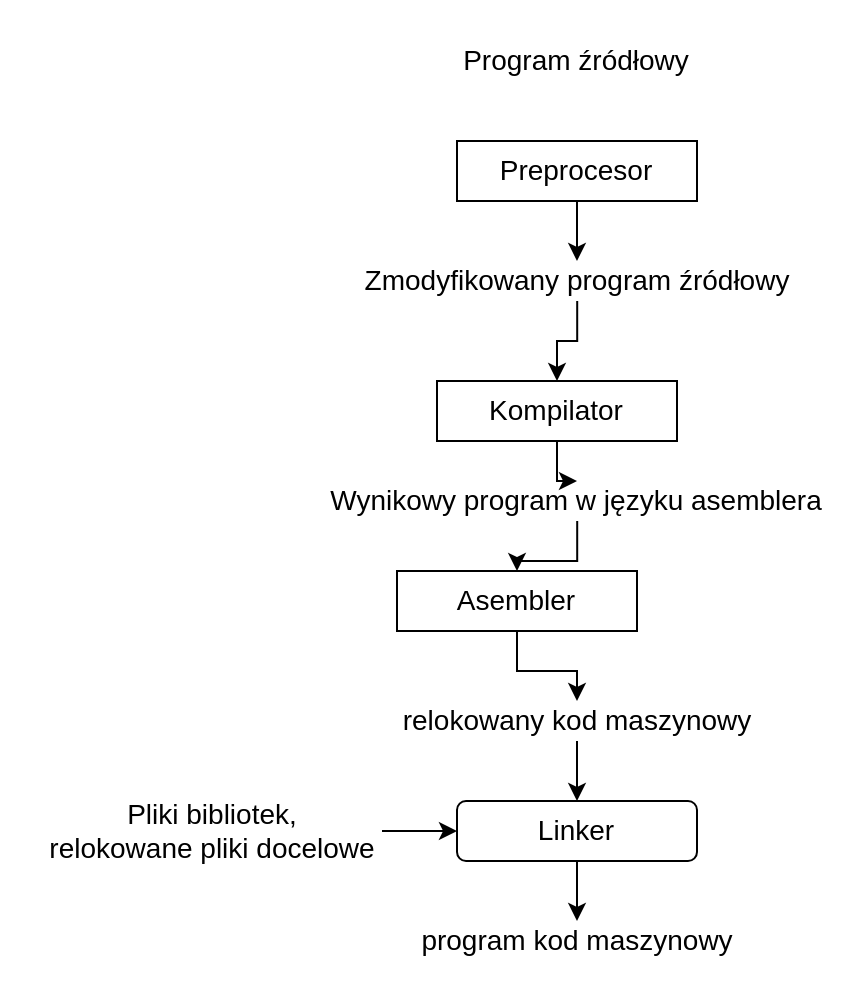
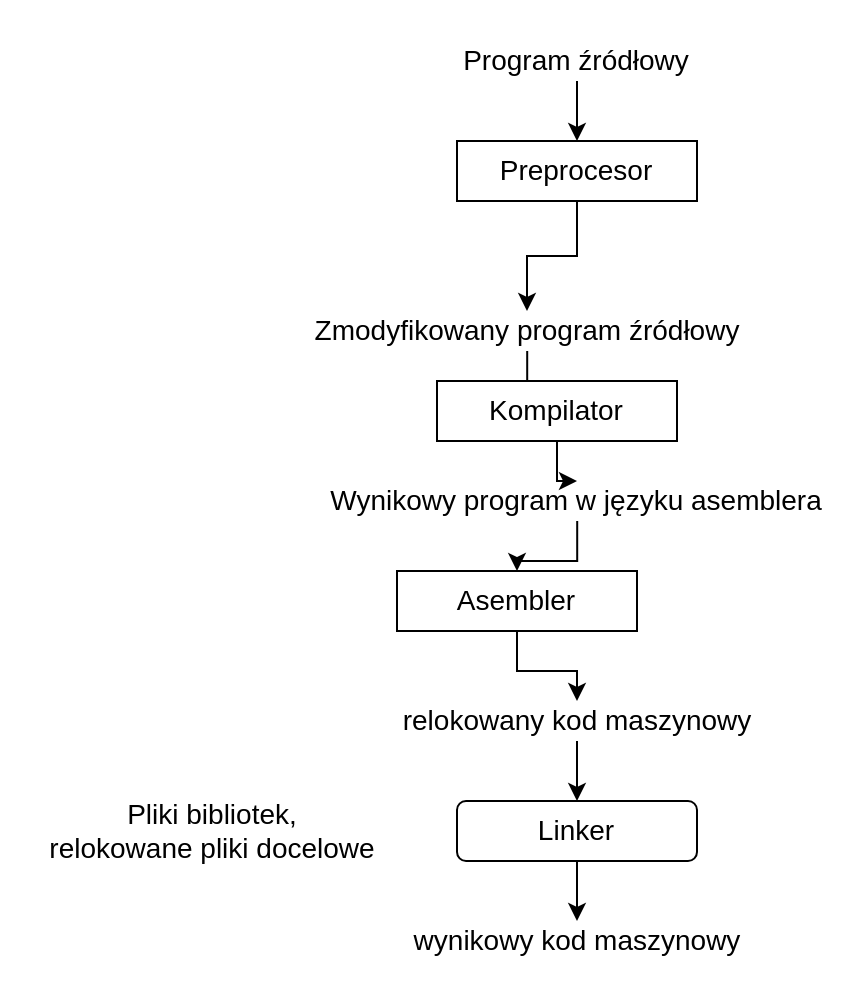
none -> (577, 118)
(577, 281) -> (527, 331)
(418, 831) -> none
(578, 941) -> (578, 941)
